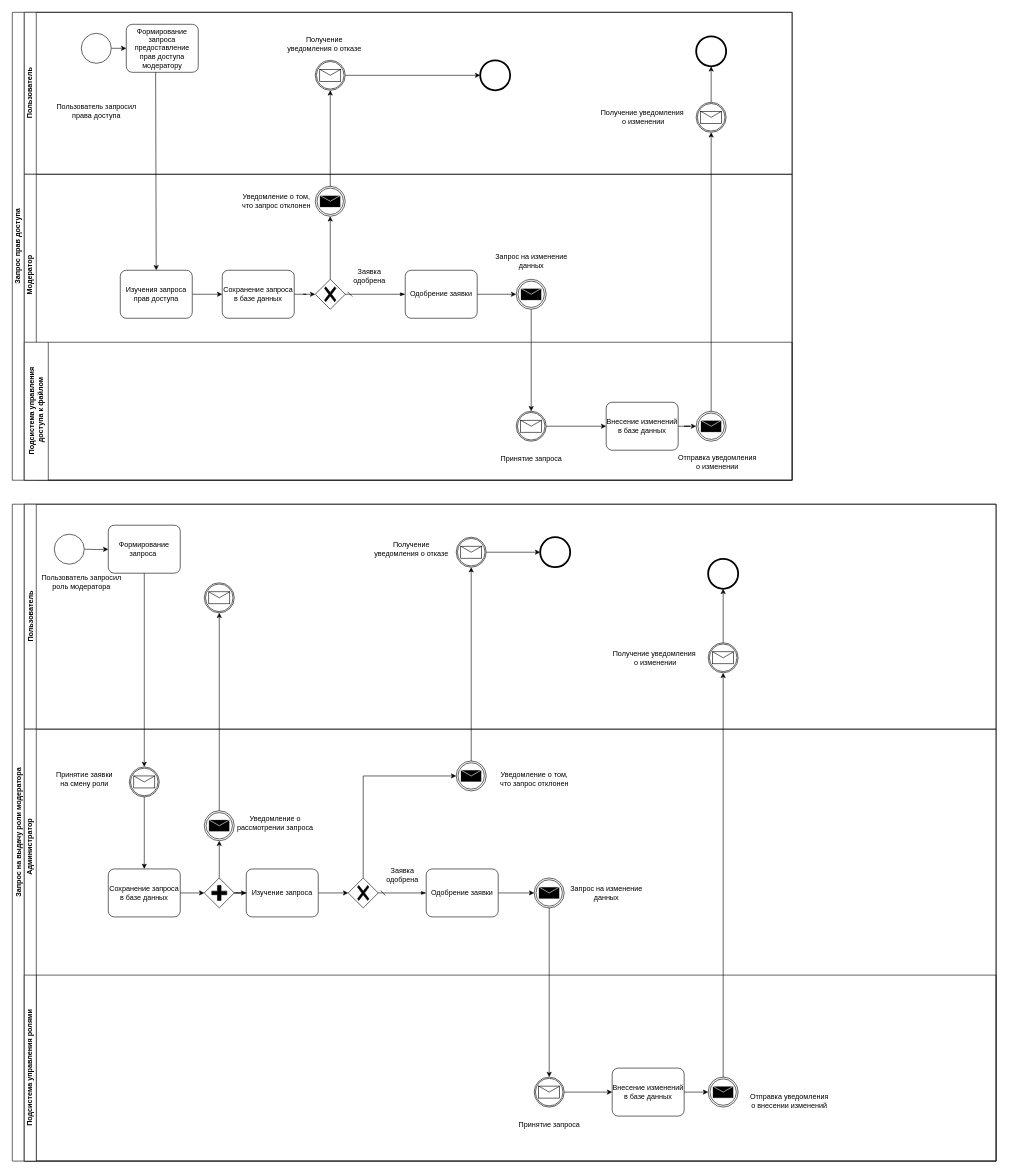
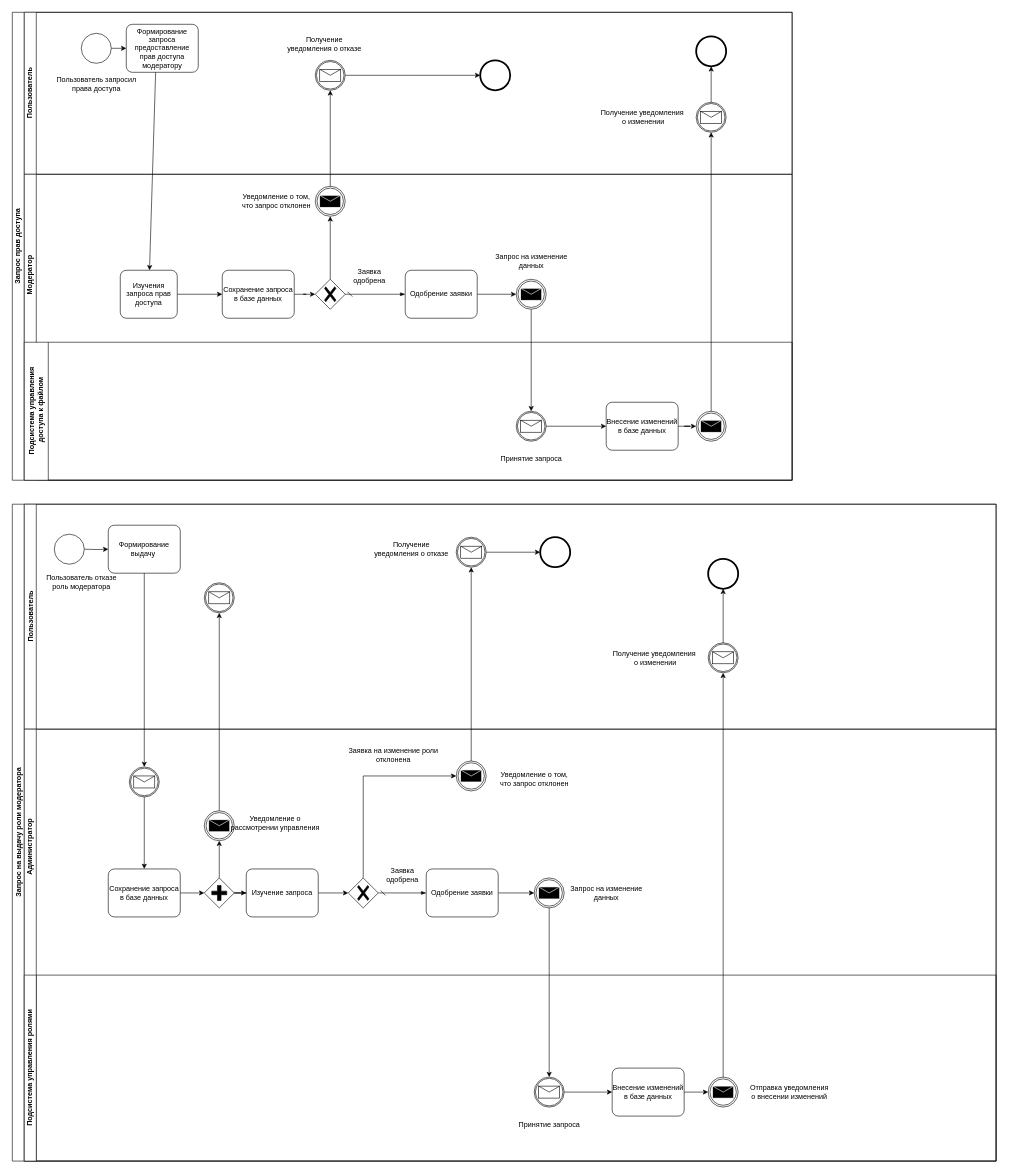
(96, 111) -> (96, 84)
(156, 294) -> (149, 294)
(717, 462) -> none
(144, 549) -> (144, 549)
(82, 582) -> (82, 582)
none -> (393, 755)
(84, 779) -> none
(275, 823) -> (275, 823)
(789, 1101) -> (789, 1092)
